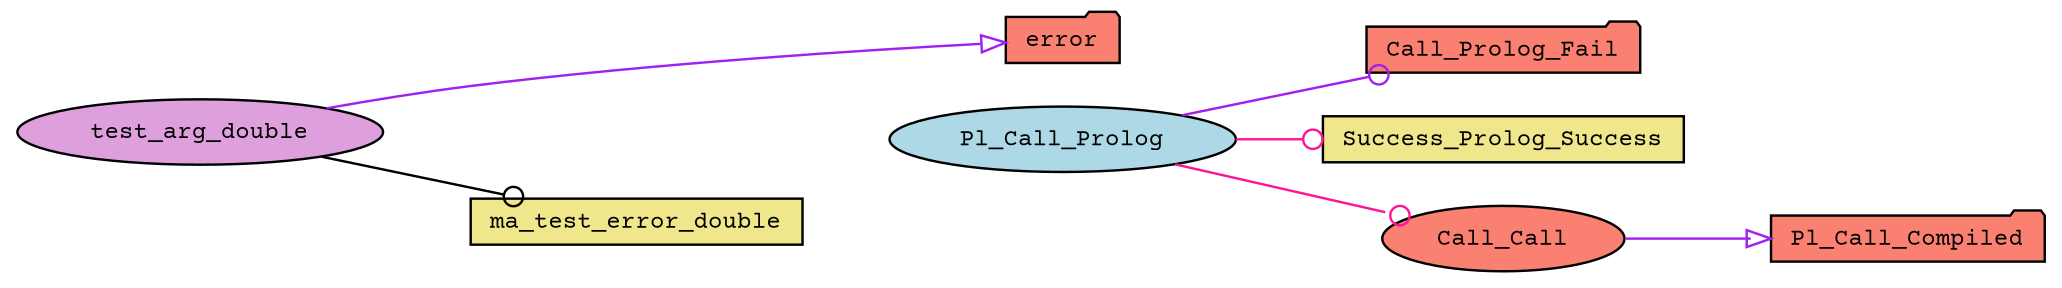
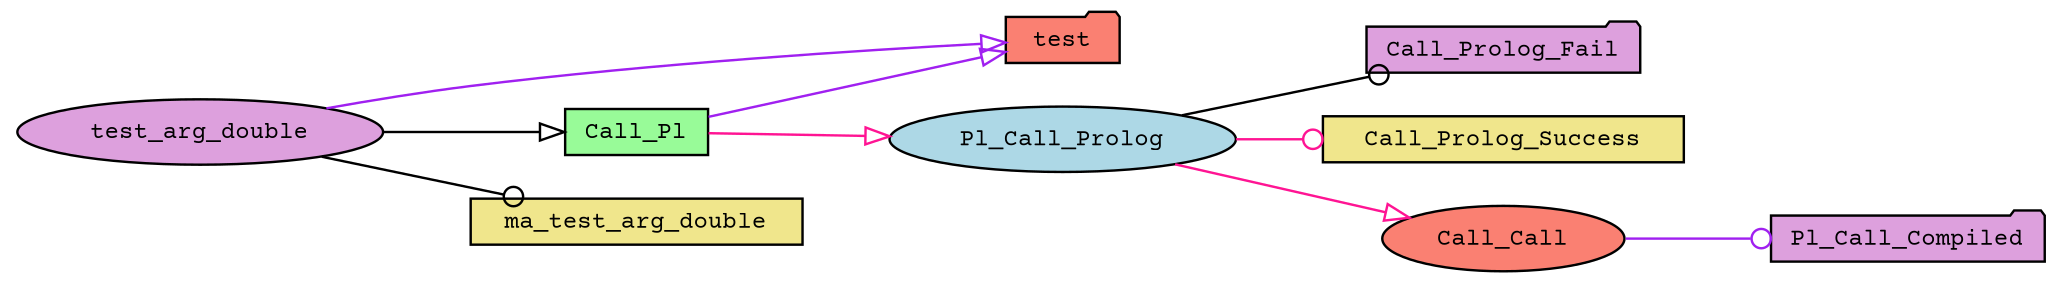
(1063, 40) -> (1063, 40)
(1503, 50) -> (1503, 50)
(1276, 96) -> (1276, 96)
none -> (637, 132)
(1503, 139) -> (1503, 139)
(1280, 188) -> (1280, 188)
(637, 222) -> (637, 222)
(1688, 239) -> (1688, 239)
(1908, 239) -> (1908, 239)
